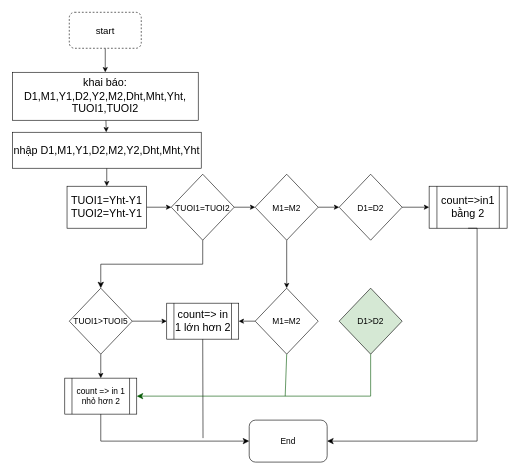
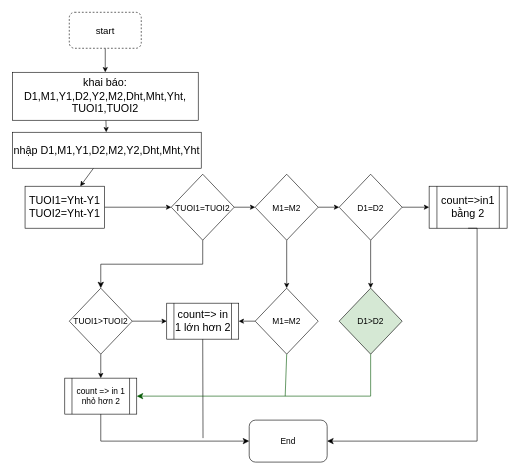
(107, 207) -> (65, 207)
none -> (371, 262)
(101, 321) -> (101, 321)
